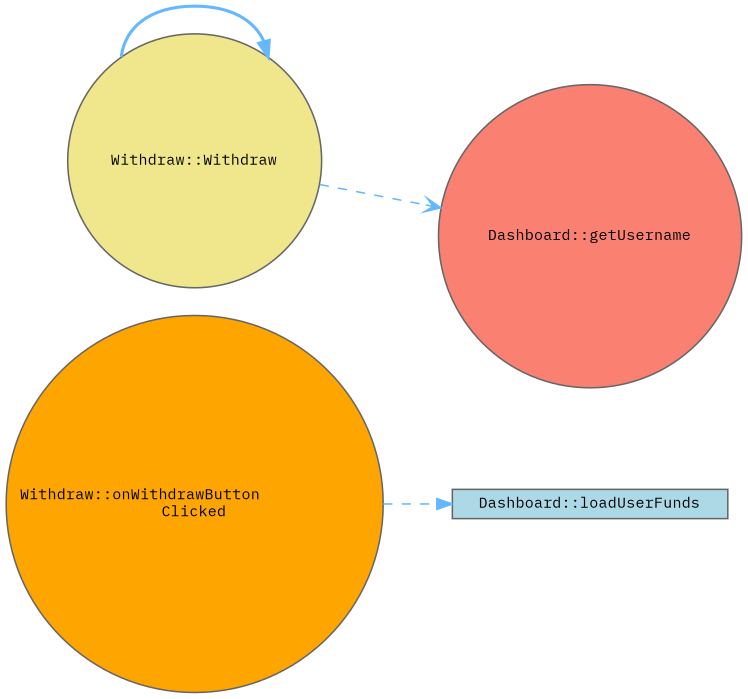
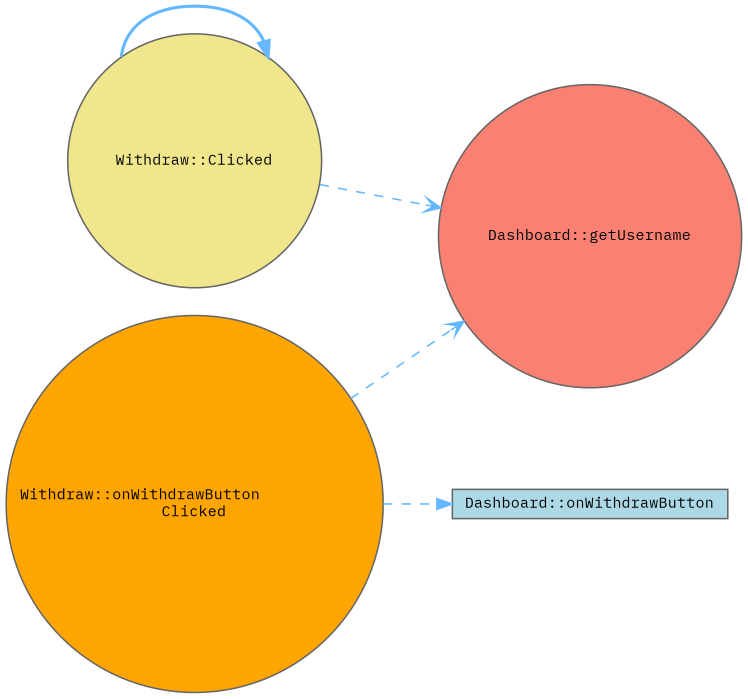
(195, 161) -> (195, 161)
none -> (401, 364)
(590, 504) -> (590, 504)
